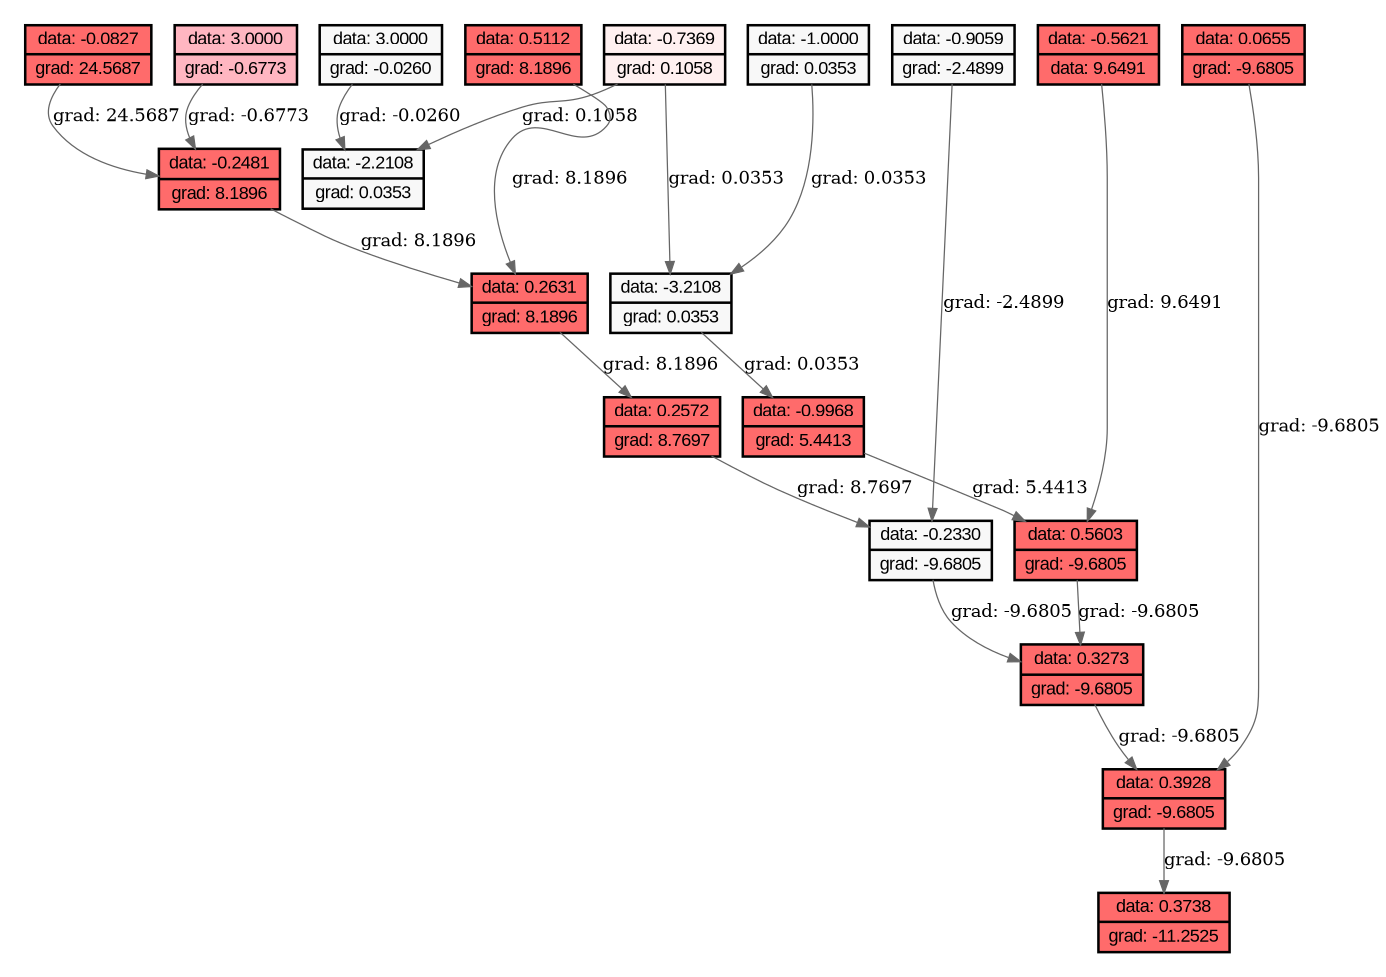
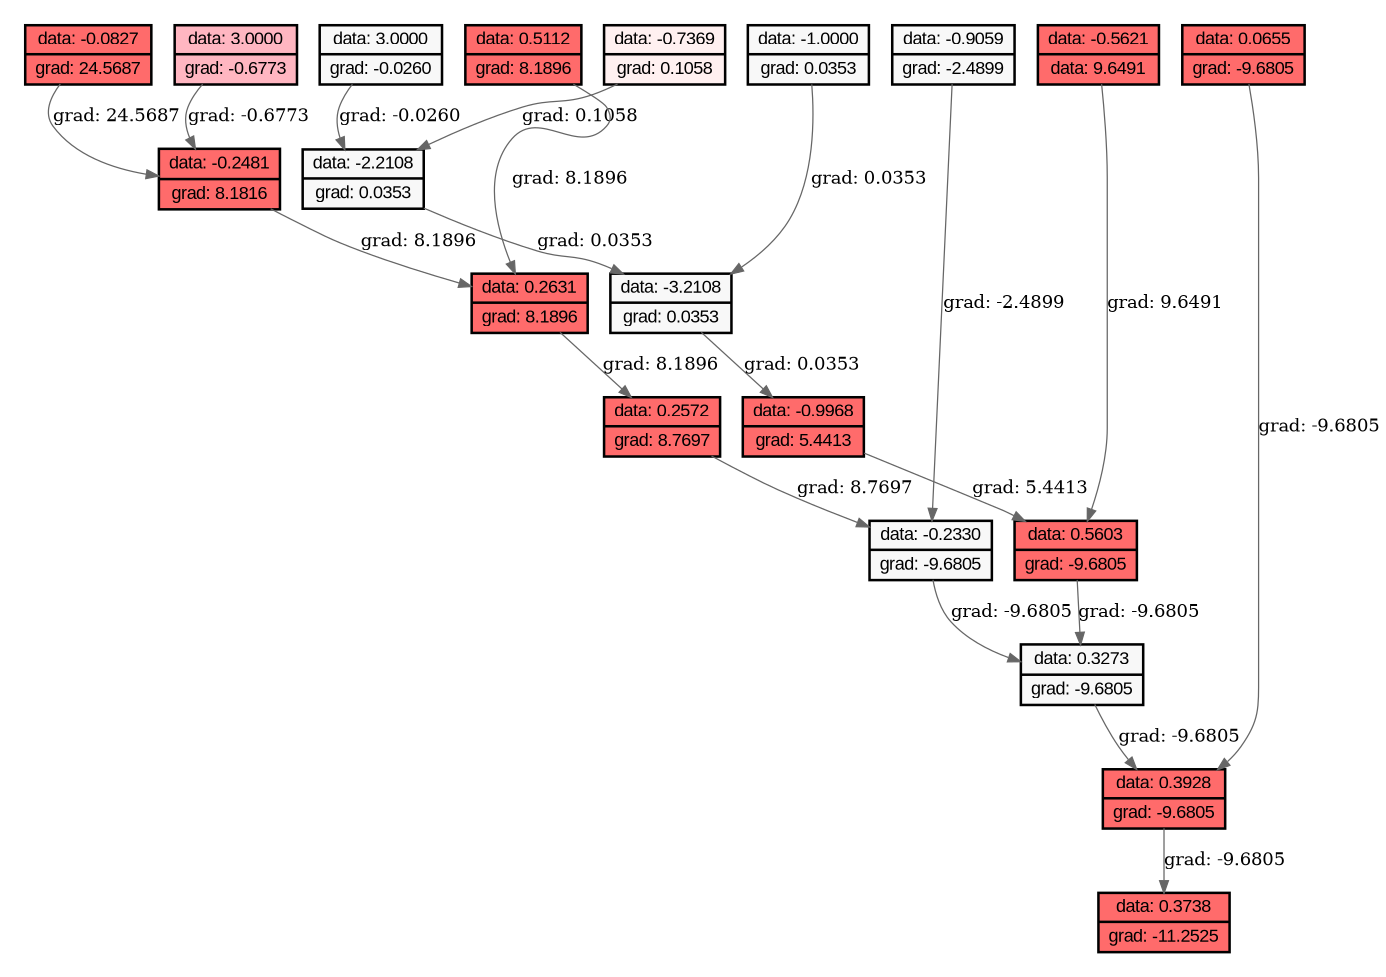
(668, 173) -> (516, 244)
(219, 194) -> (219, 194)
(1082, 675) -> (1082, 675)
